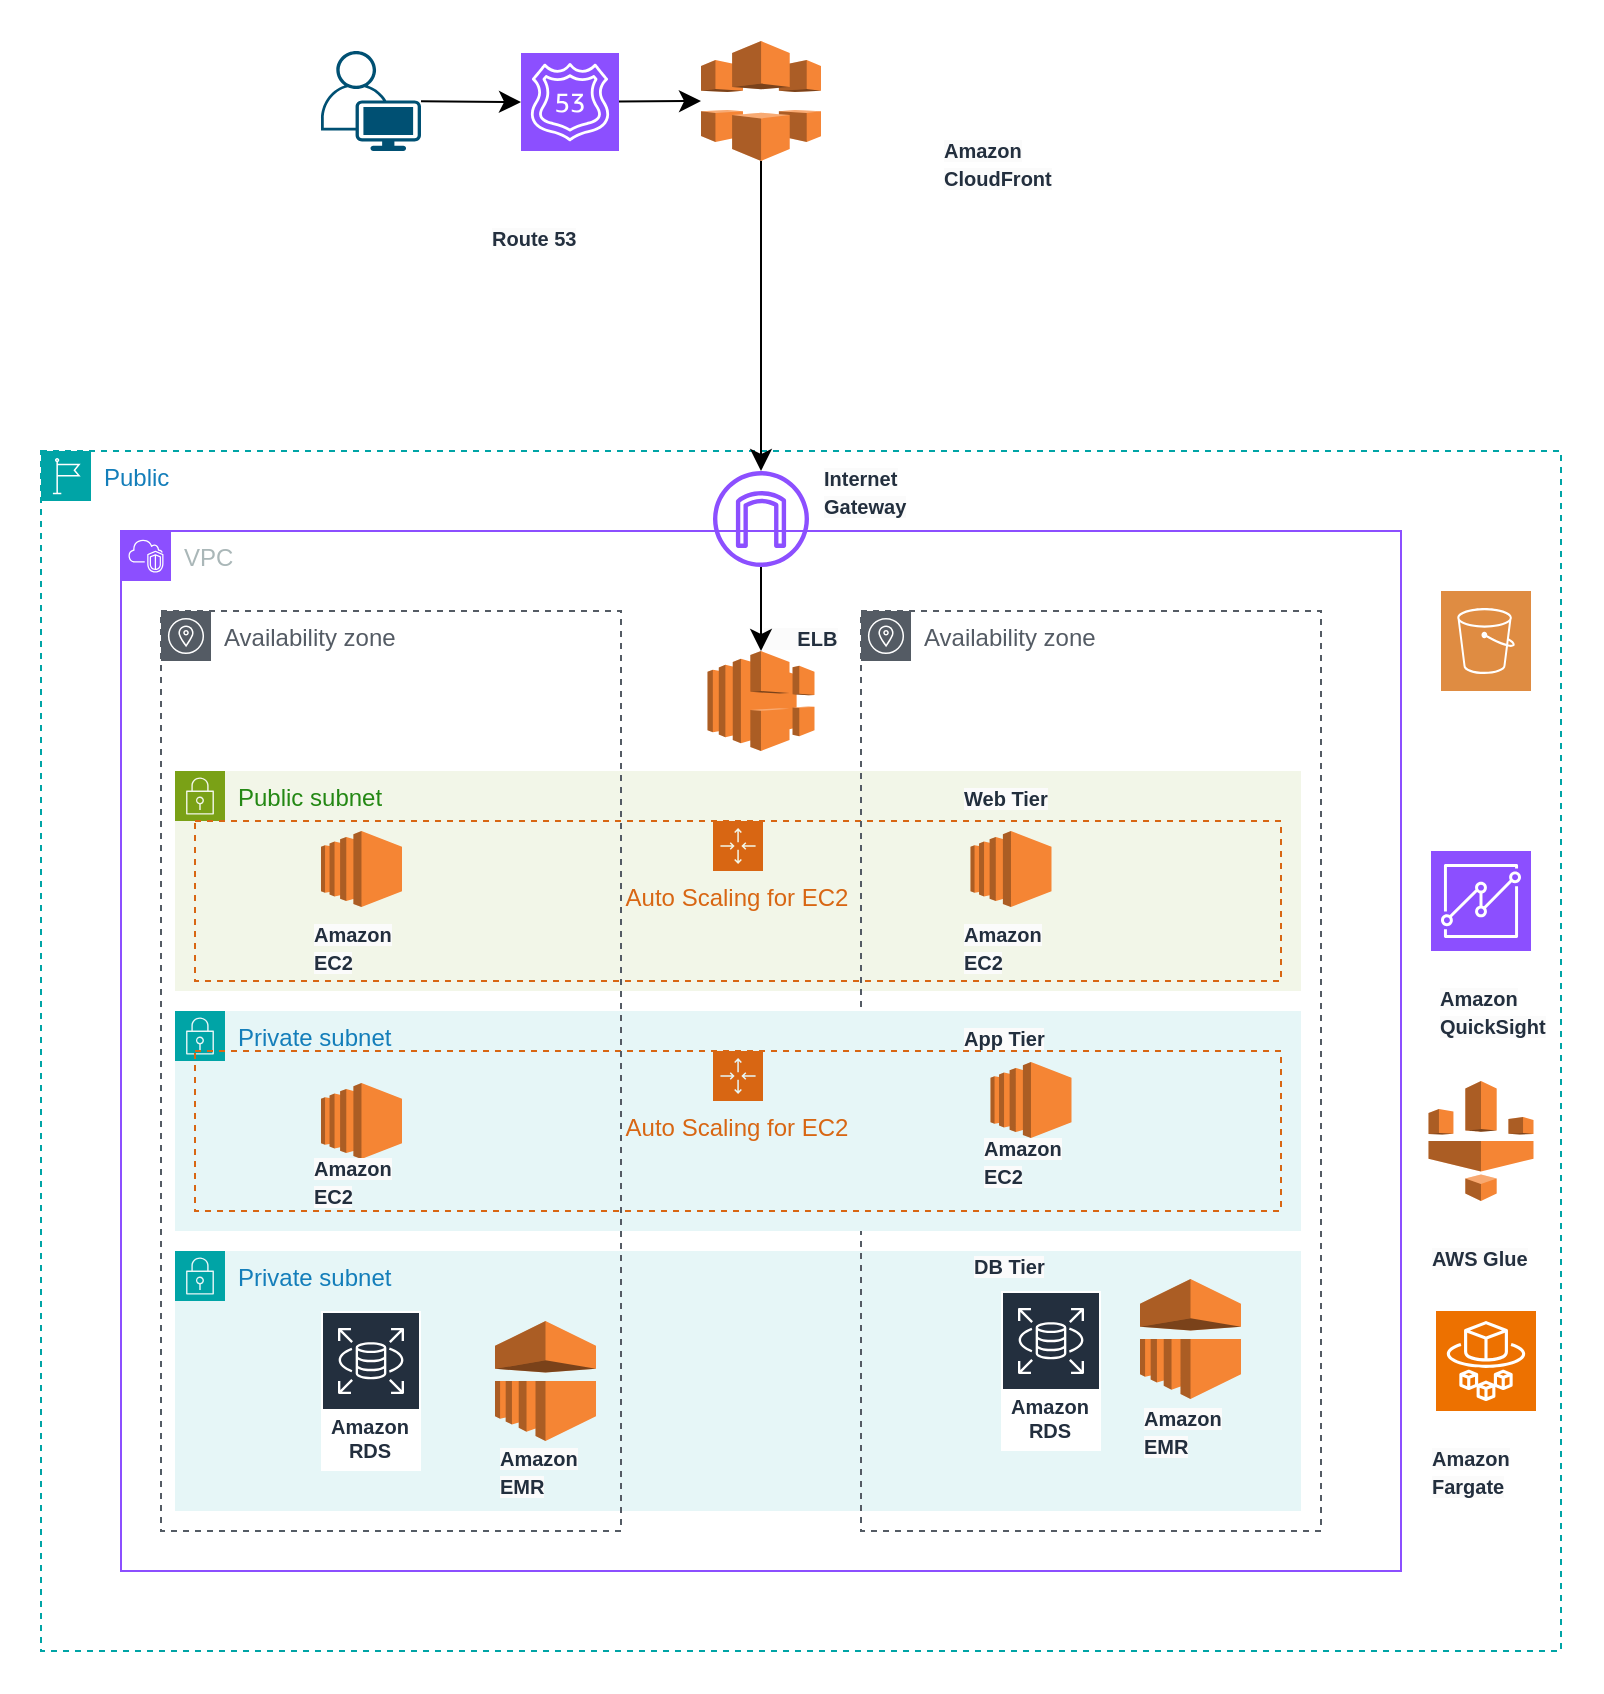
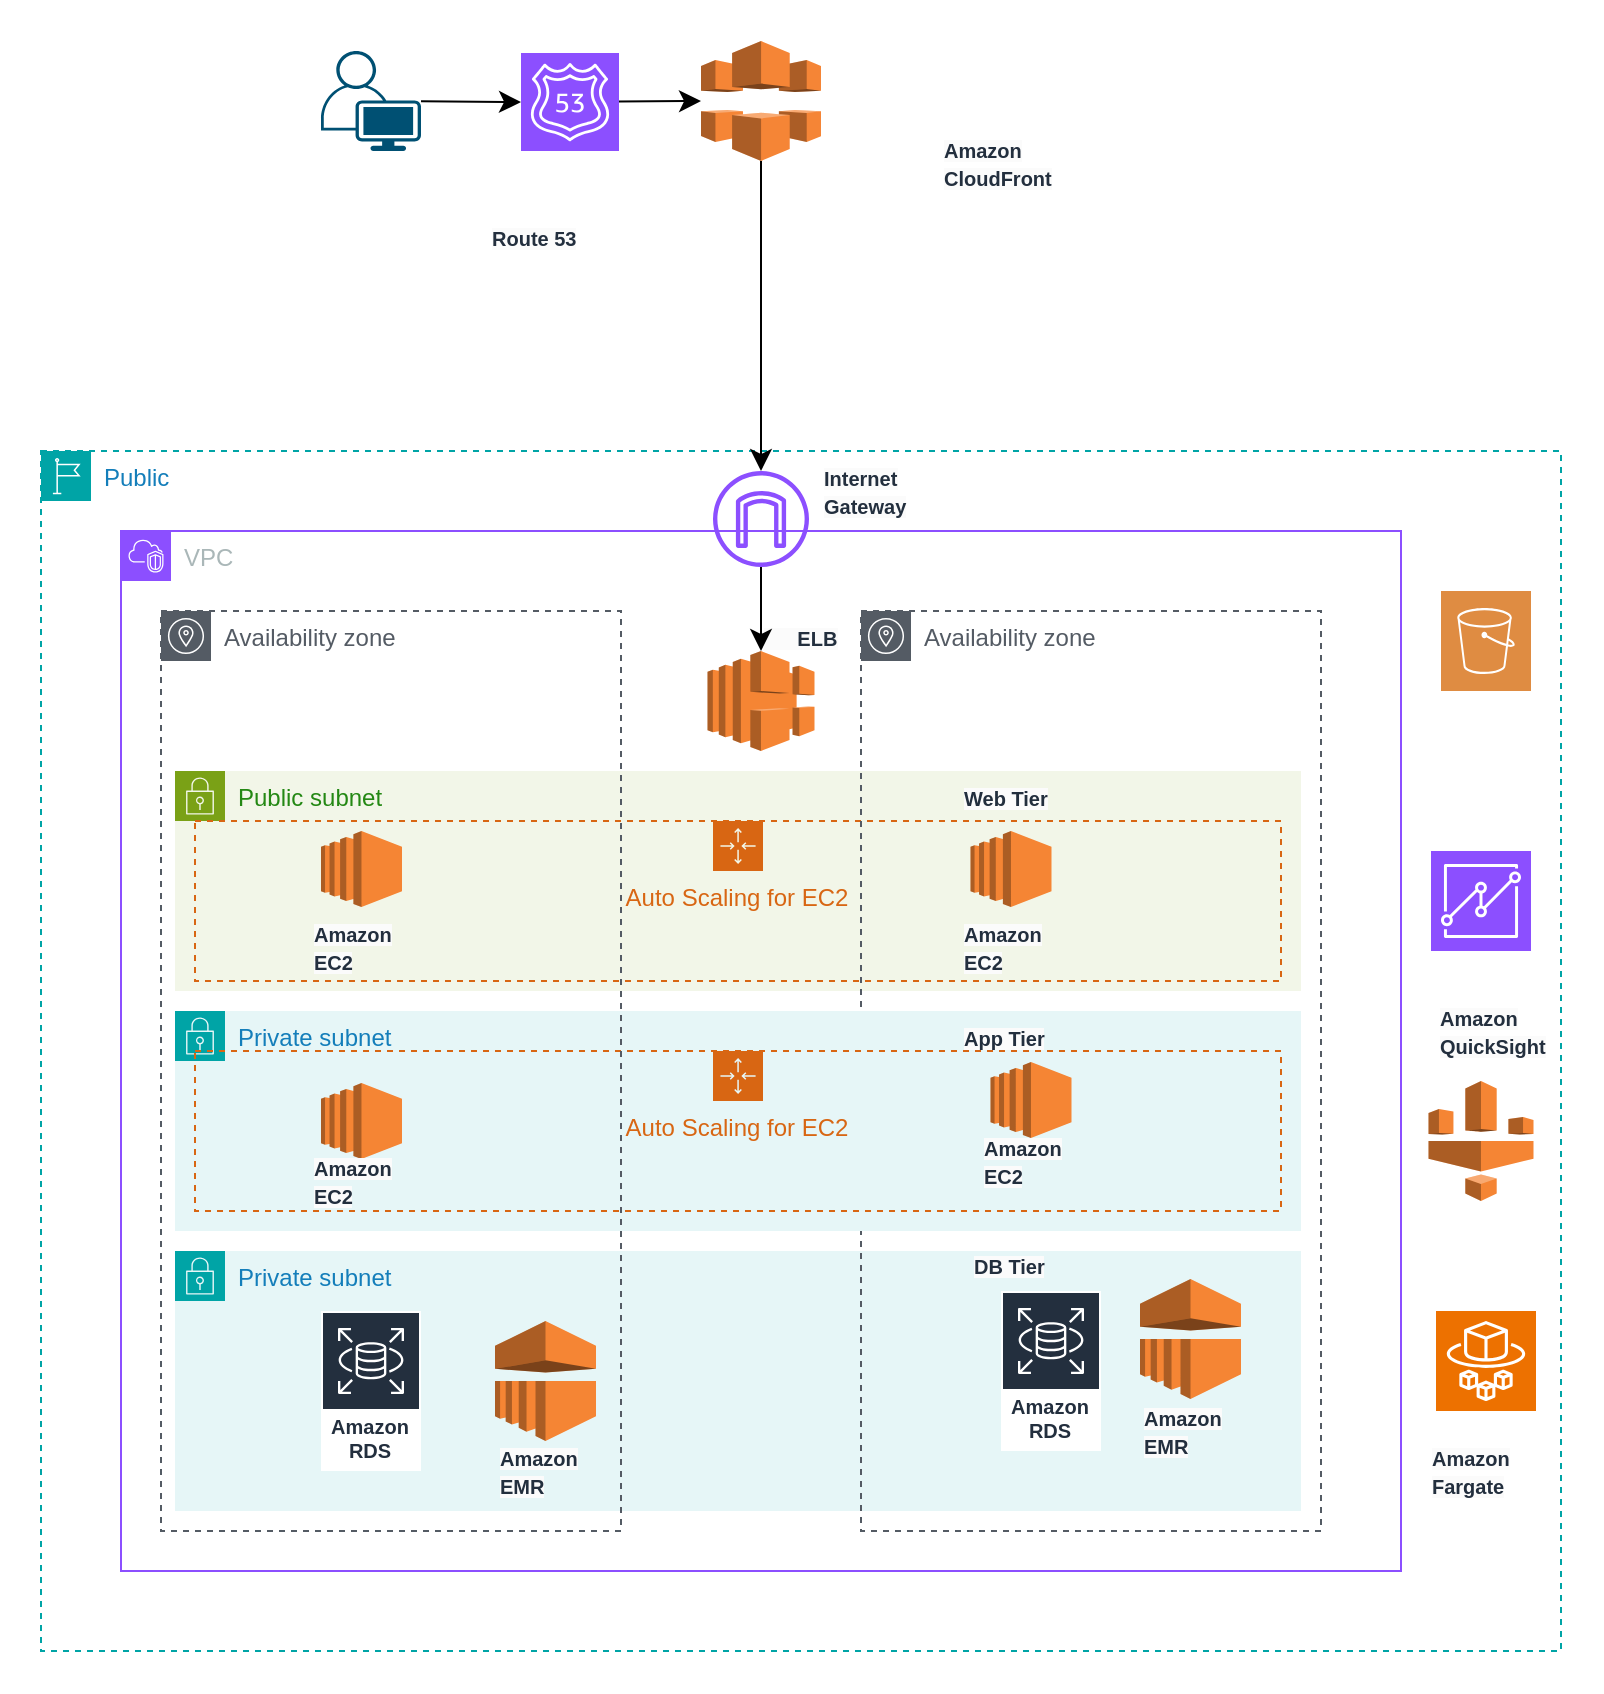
(1486, 1001) -> (1486, 1021)
(1479, 1261) -> none
